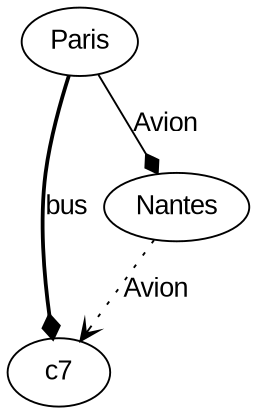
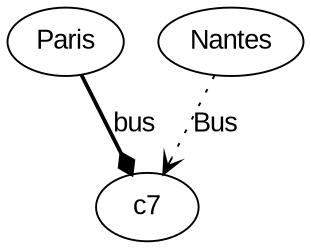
(122, 114) -> none
(156, 290) -> (216, 124)
